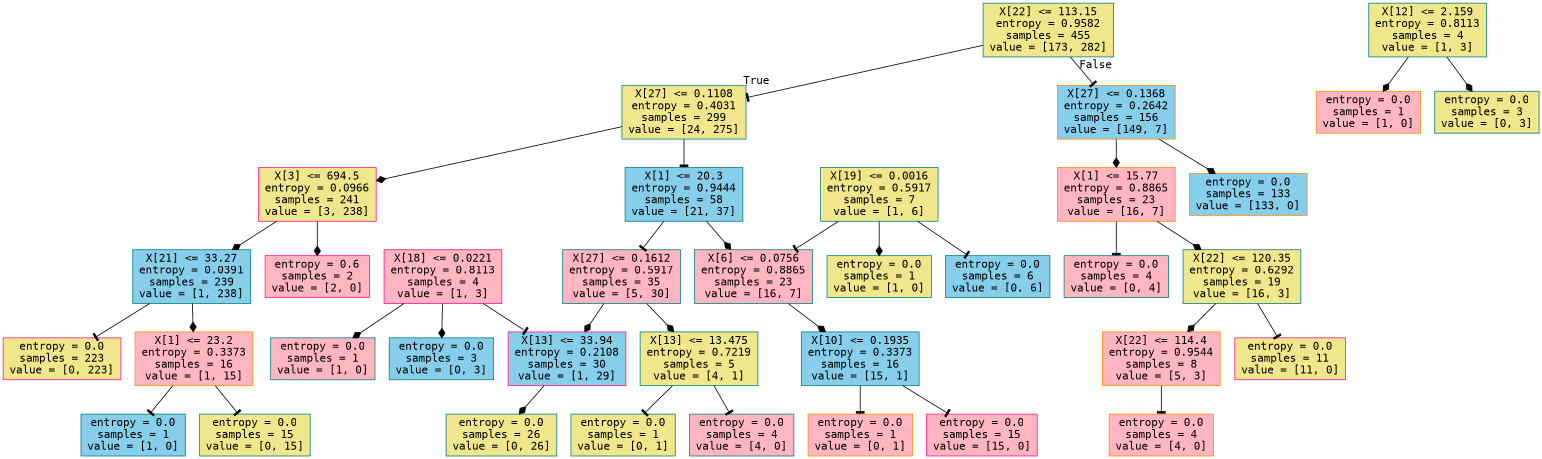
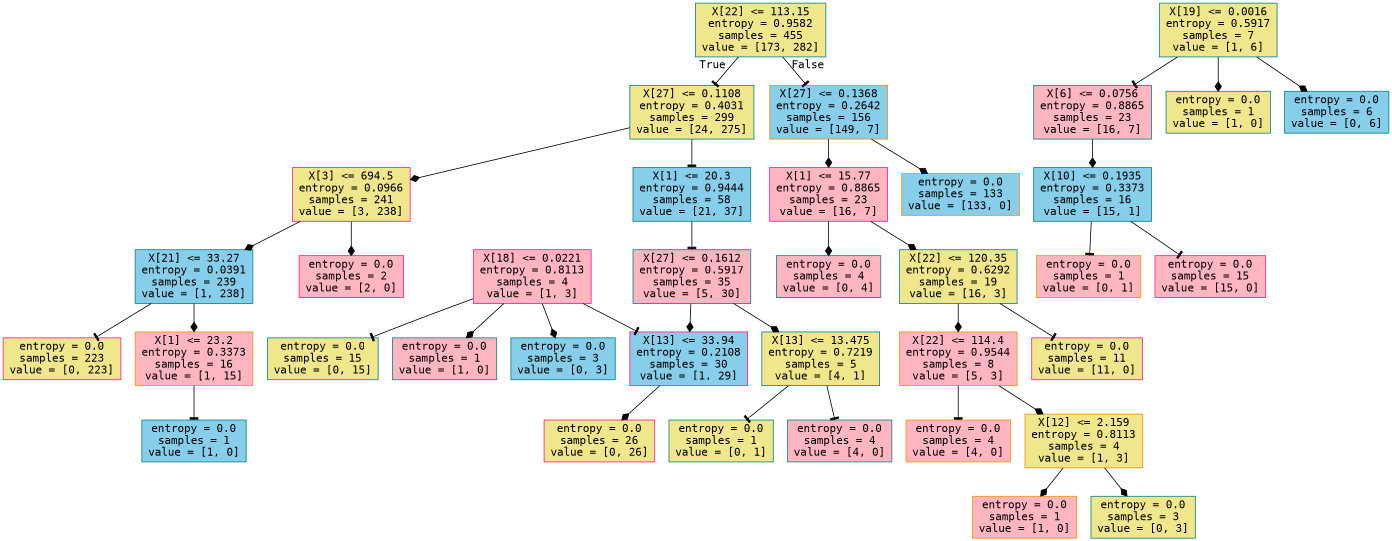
(1428, 30) -> (1084, 441)
(1116, 194) -> (829, 194)
(716, 232) -> none
(941, 237) -> (1278, 71)
(1116, 237) -> (829, 234)
(317, 277) -> (351, 277)
none -> (1017, 397)
(226, 398) -> (424, 317)
(501, 435) -> (599, 441)
